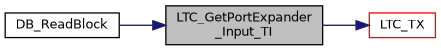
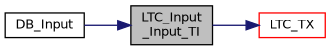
(62, 25) -> (45, 25)
(244, 25) -> (172, 25)
